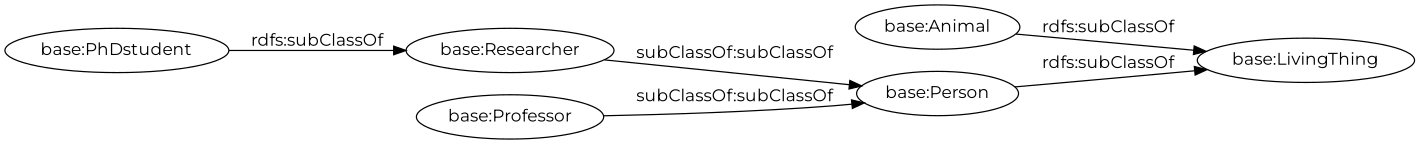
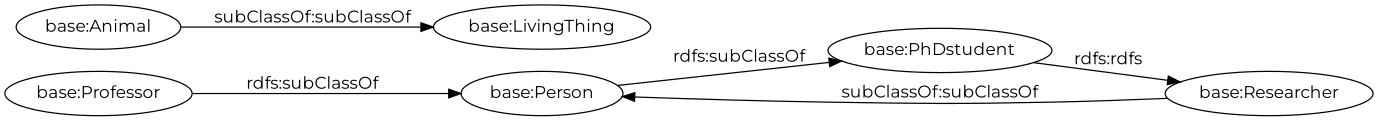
(1109, 28) -> (313, 18)
(317, 41) -> (1109, 60)
(1105, 79) -> (723, 74)
(735, 97) -> (313, 84)
